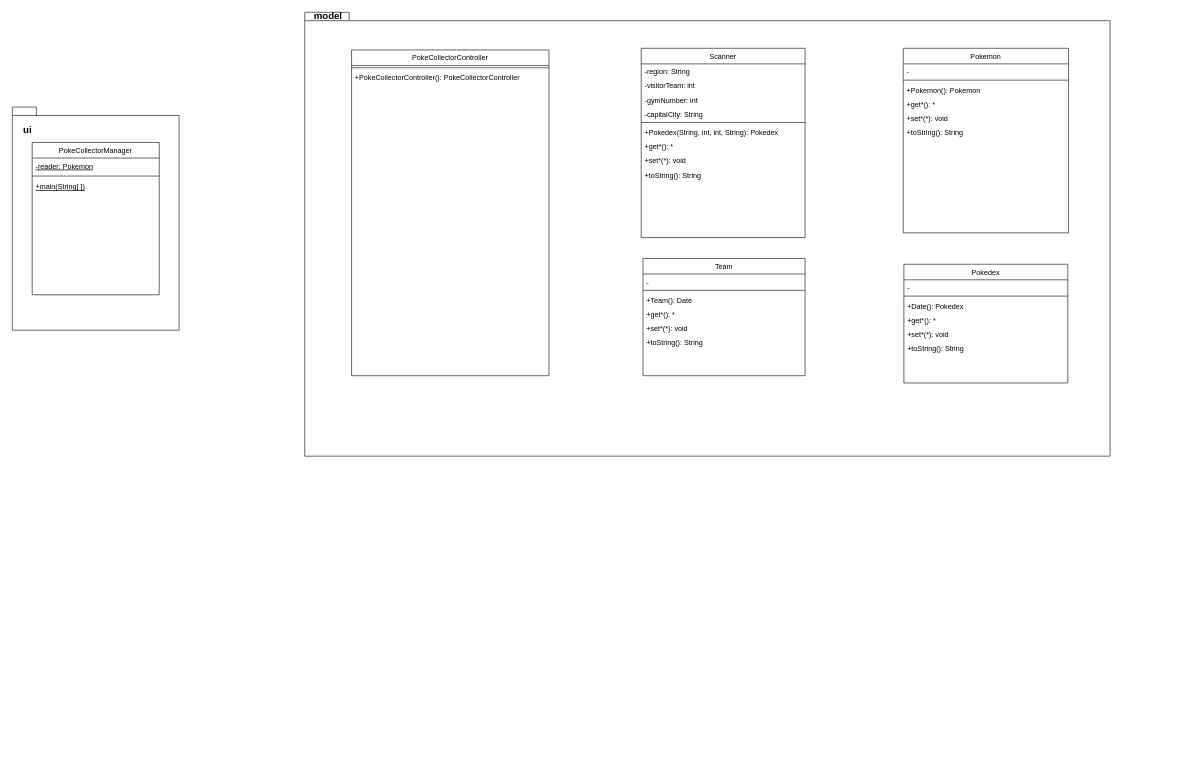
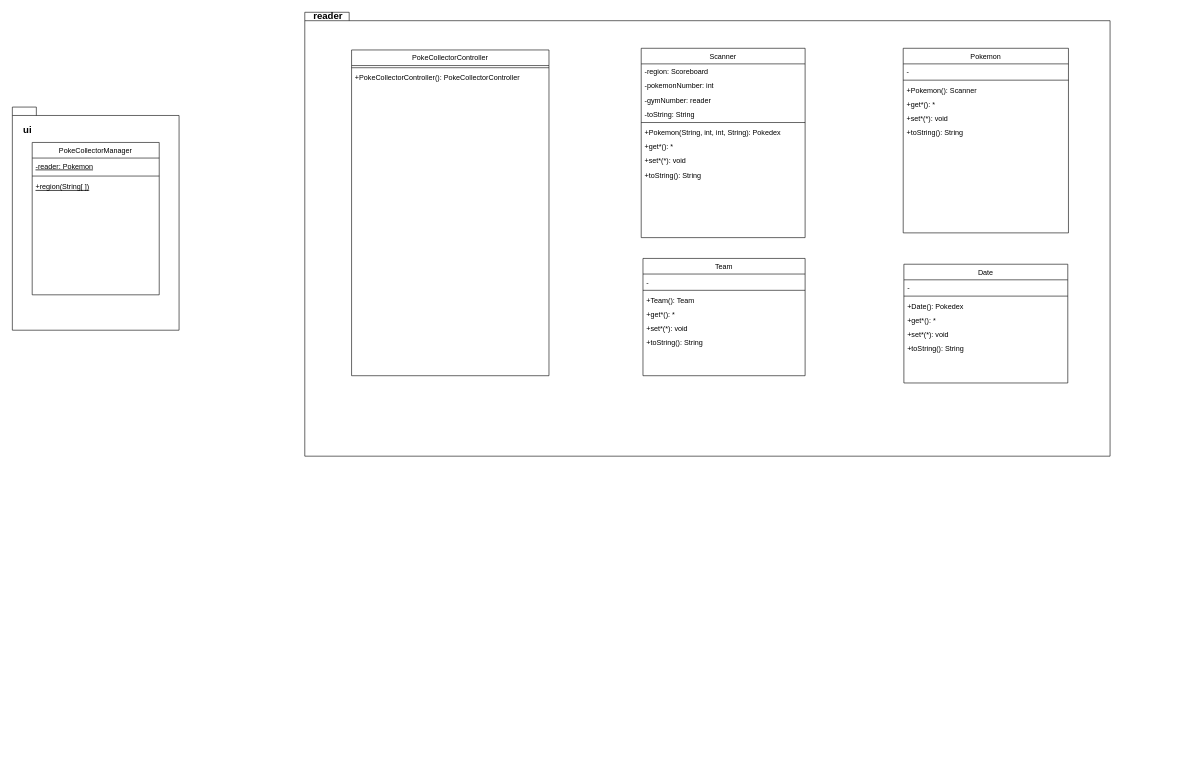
(328, 15) -> (328, 15)
(671, 72) -> (680, 72)
(674, 86) -> (680, 86)
(943, 90) -> (943, 90)
(672, 100) -> (679, 100)
(679, 114) -> (675, 114)
(720, 133) -> (720, 133)
(65, 187) -> (69, 187)
(986, 272) -> (986, 272)
(671, 301) -> (671, 301)
